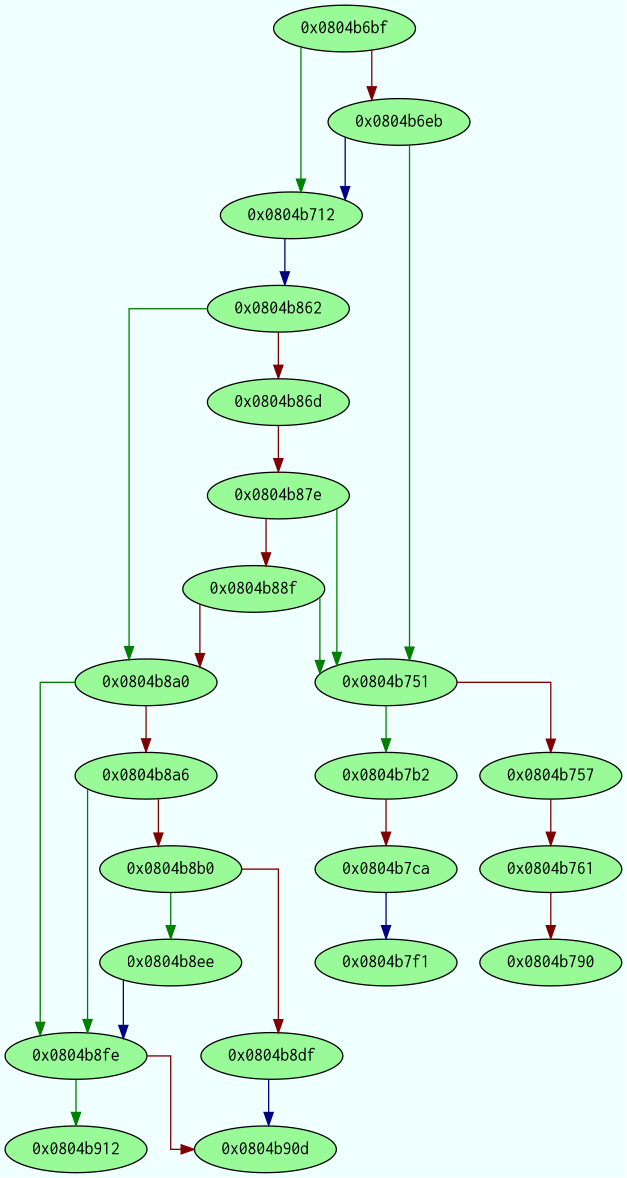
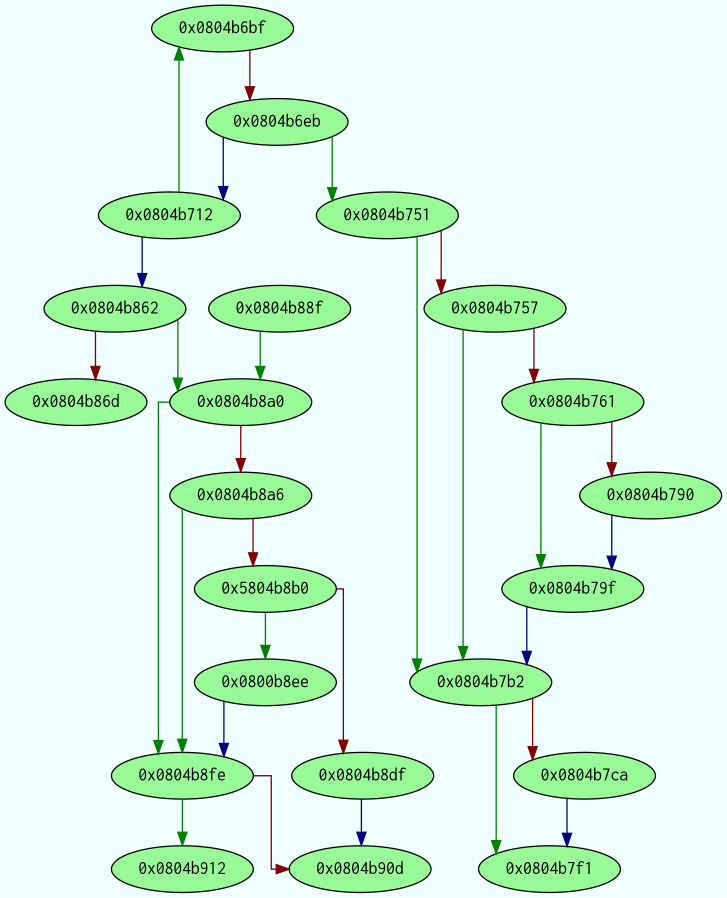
(301, 113) -> (179, 126)
none -> (463, 488)
(278, 496) -> none
none -> (573, 589)
(200, 629) -> (260, 349)
(320, 629) -> none
none -> (496, 773)
(171, 869) -> (265, 589)
(171, 963) -> (265, 682)
